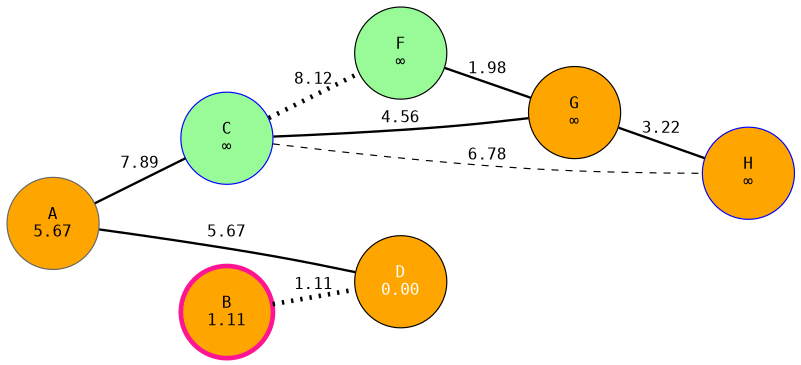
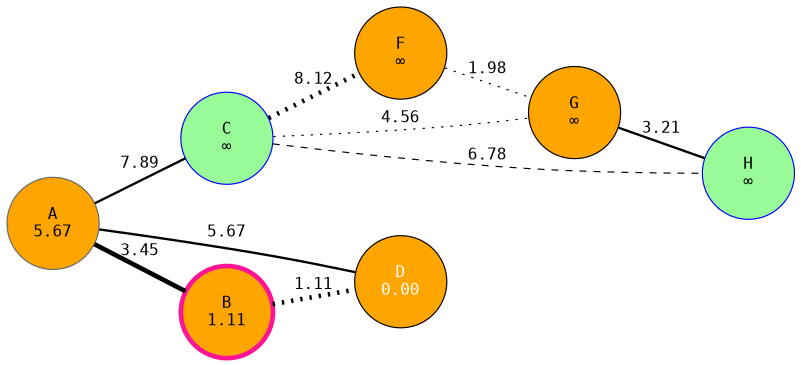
(401, 53) -> (401, 53)
(488, 83) -> (488, 83)
(662, 128) -> (662, 128)
(401, 130) -> (401, 130)
(748, 173) -> (748, 173)
none -> (140, 268)
